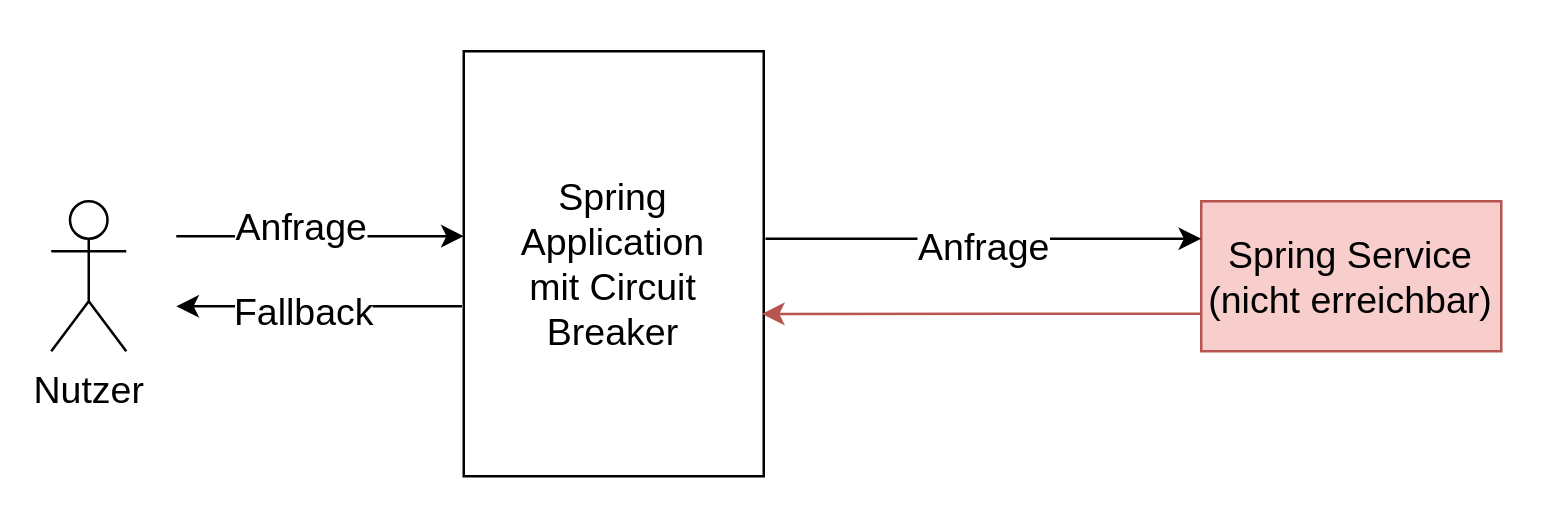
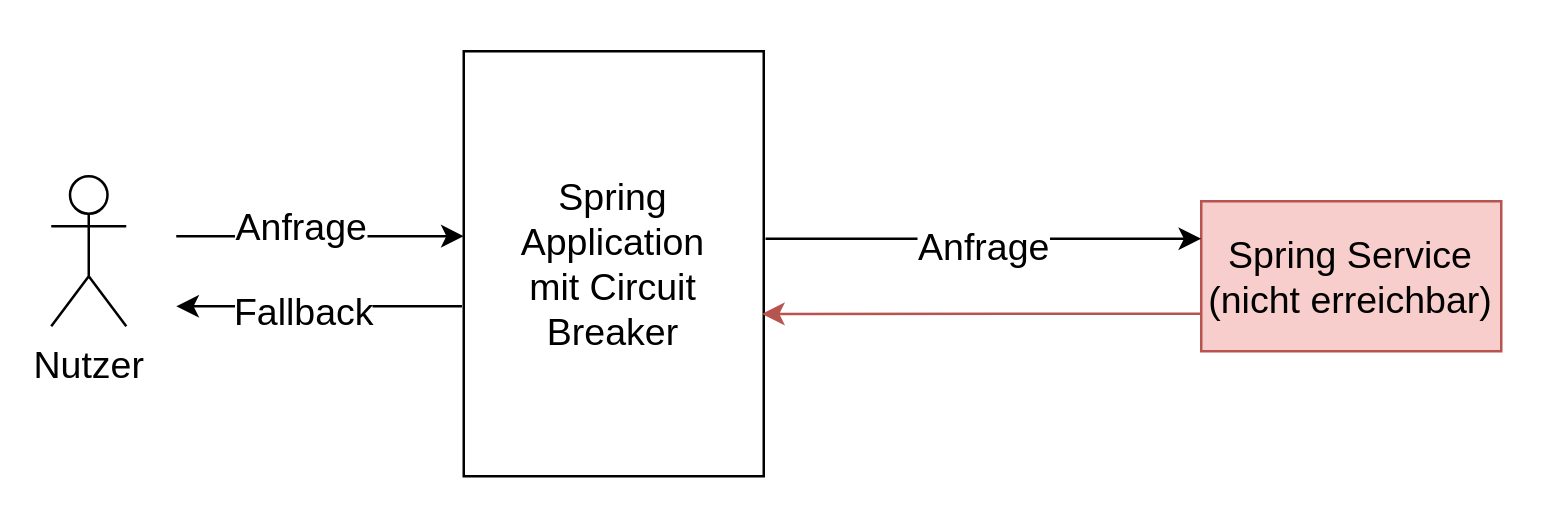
(89, 276) -> (89, 251)
